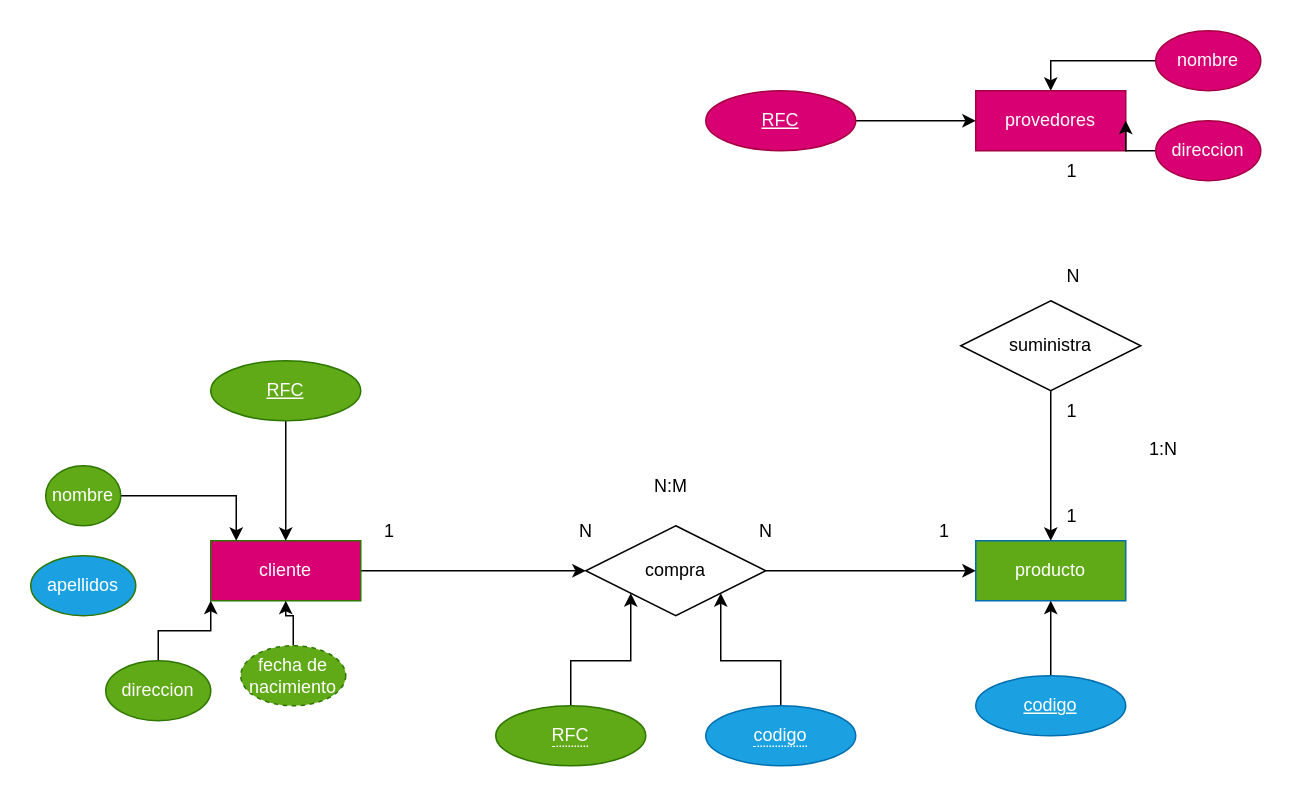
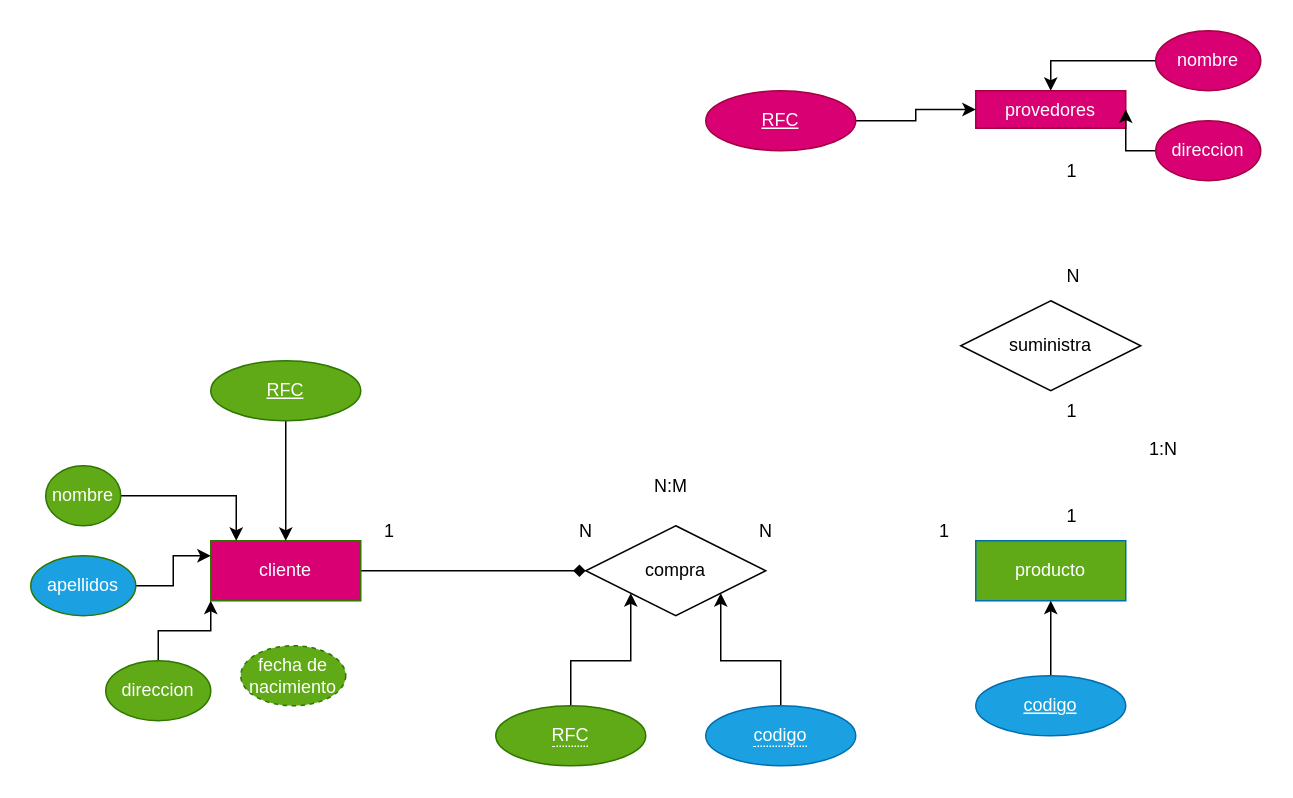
(1051, 121) -> (1051, 110)
(1051, 461) -> none
(574, 571) -> (573, 571)
(866, 571) -> none
none -> (173, 576)
(293, 625) -> none
